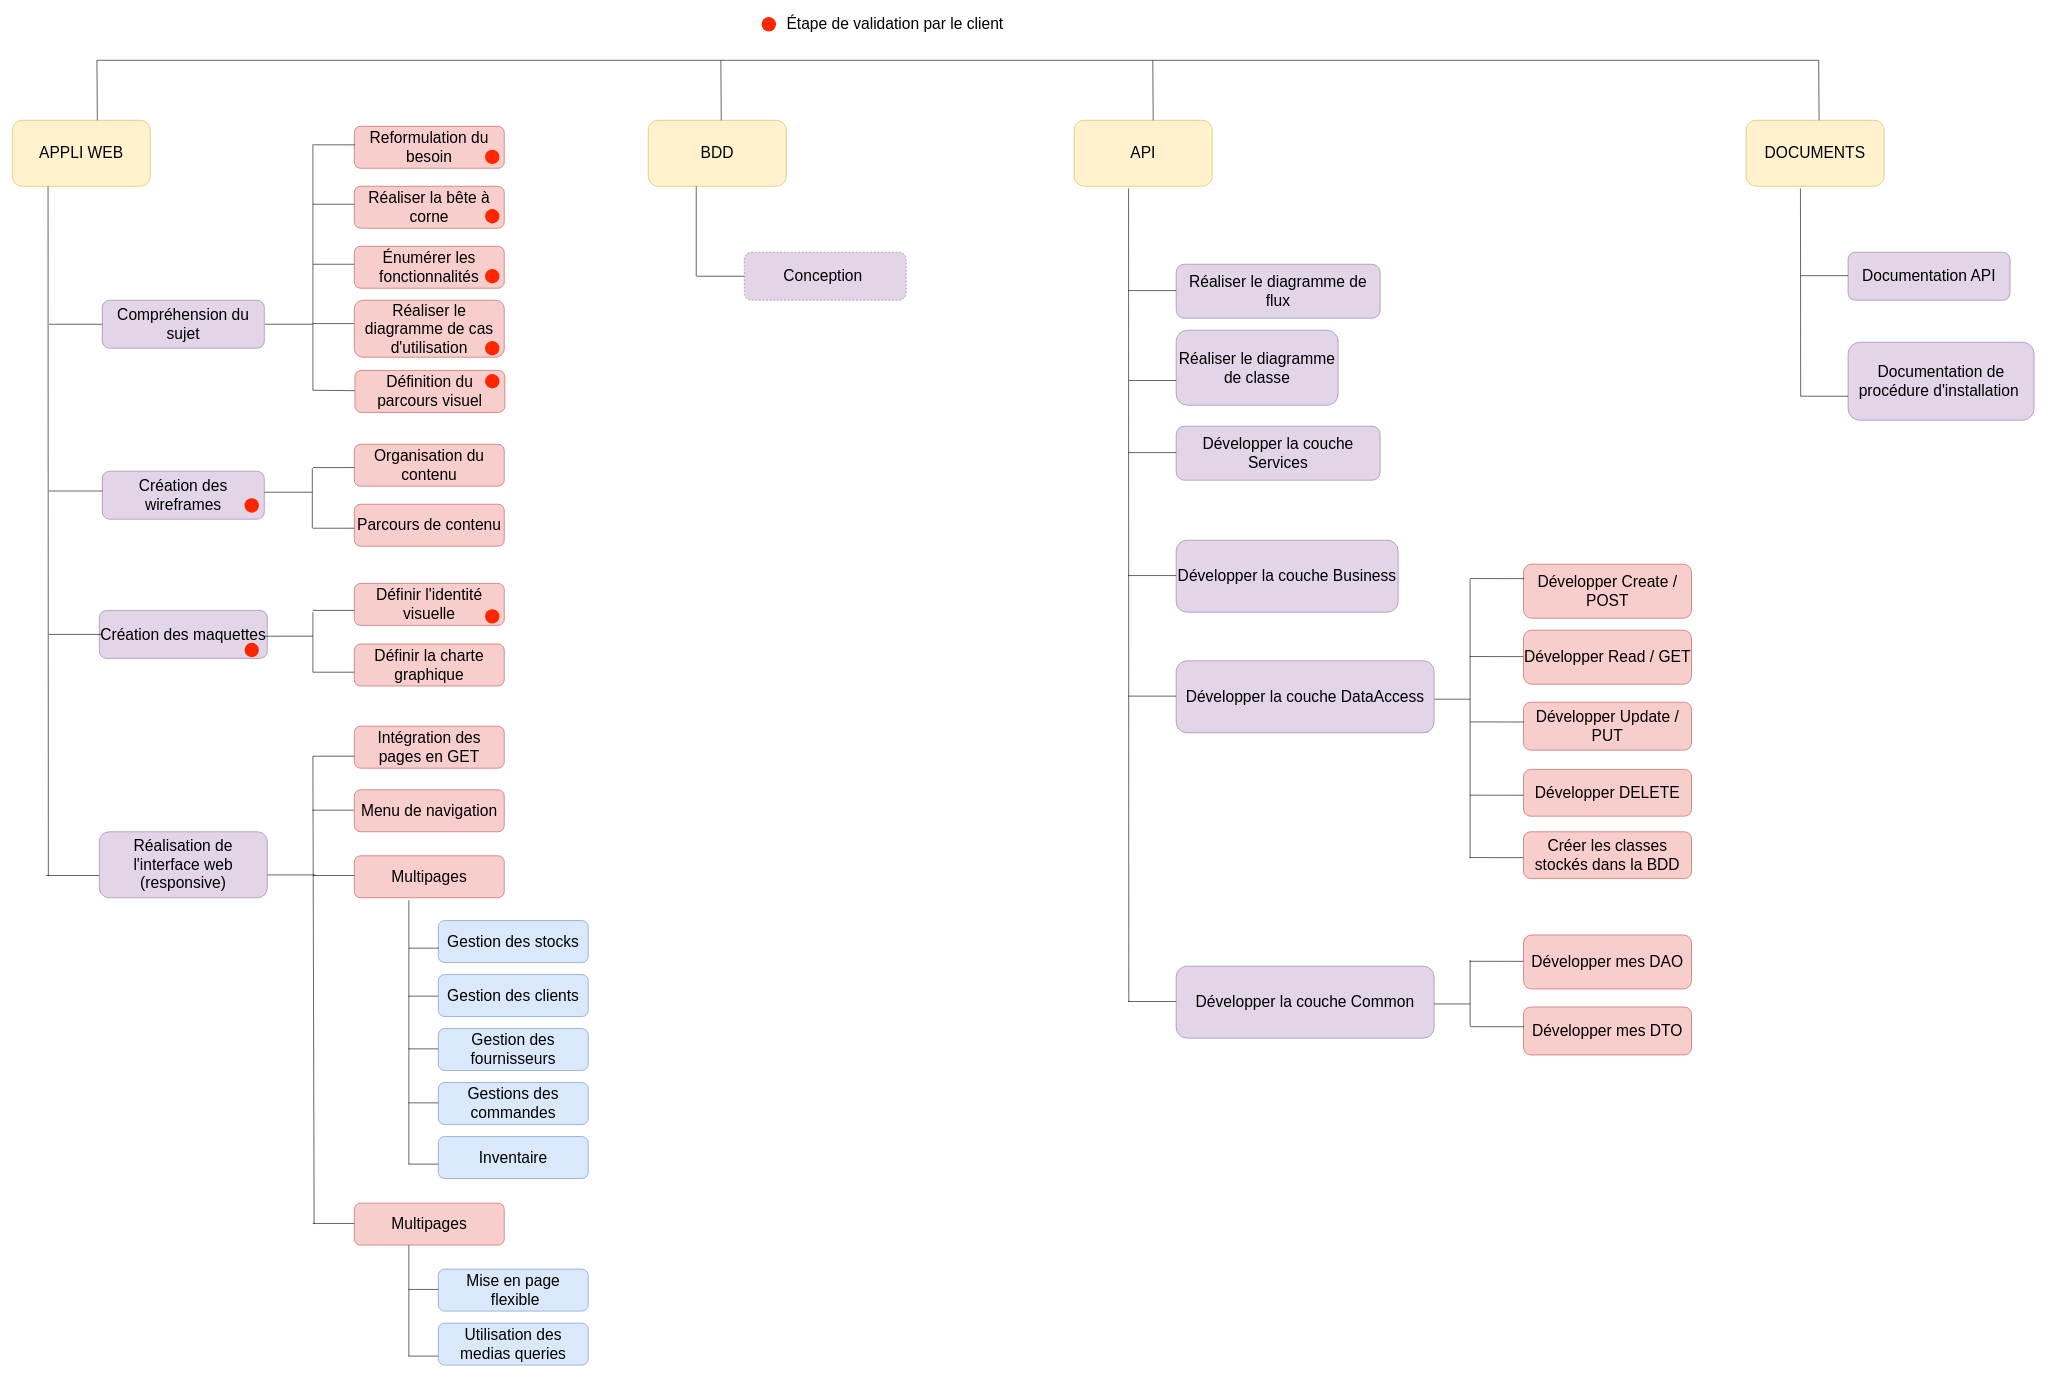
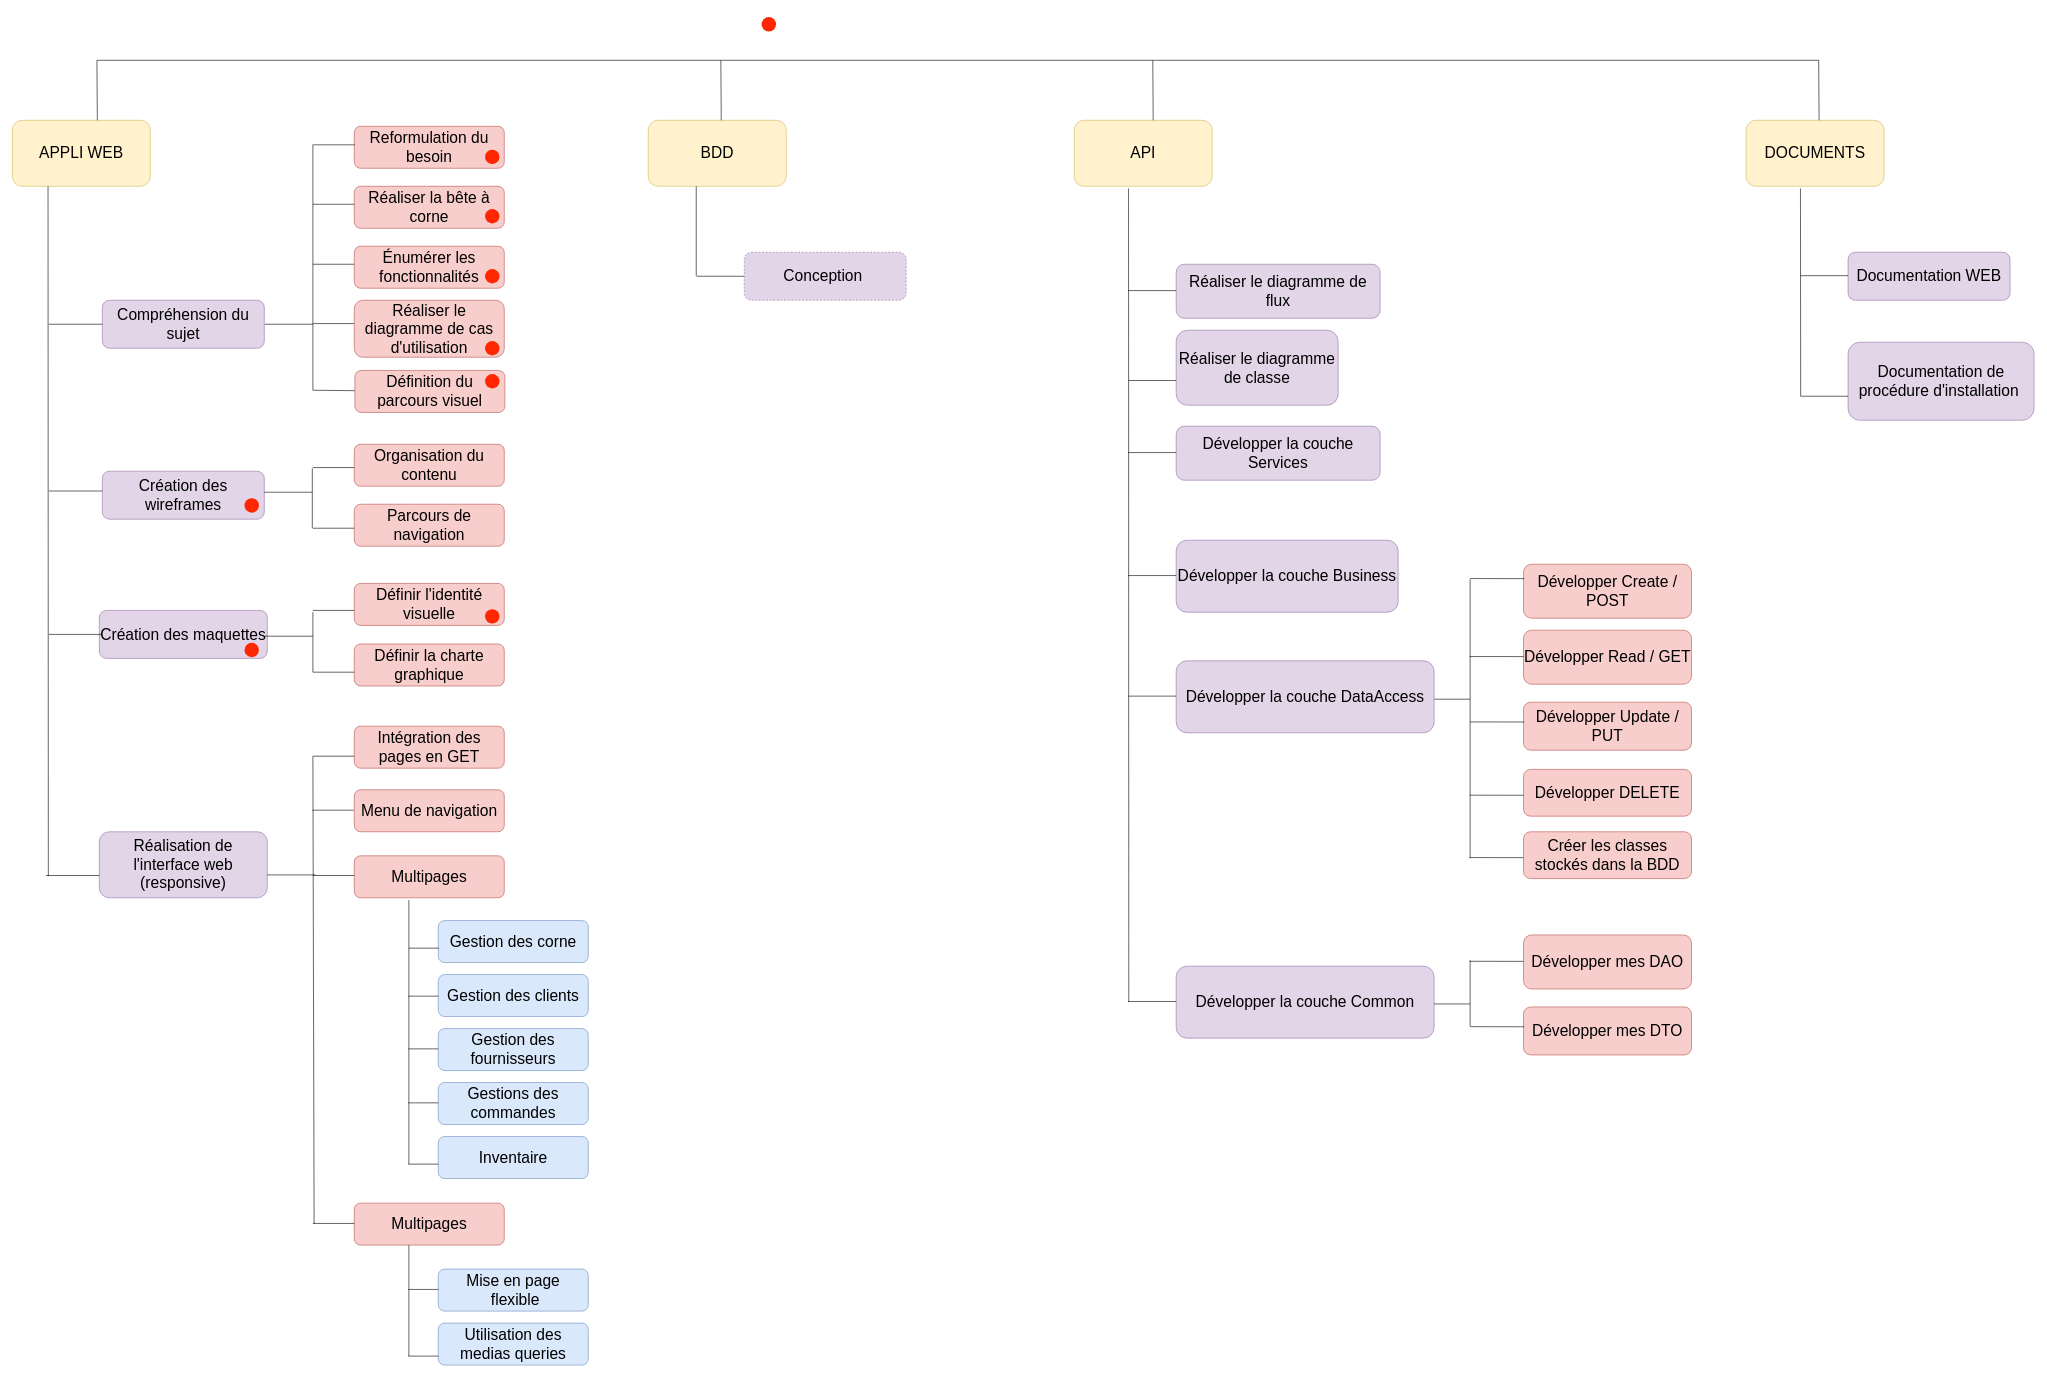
(895, 24) -> none
(1929, 276) -> (1929, 276)
(429, 525) -> (429, 525)
(513, 942) -> (513, 942)
